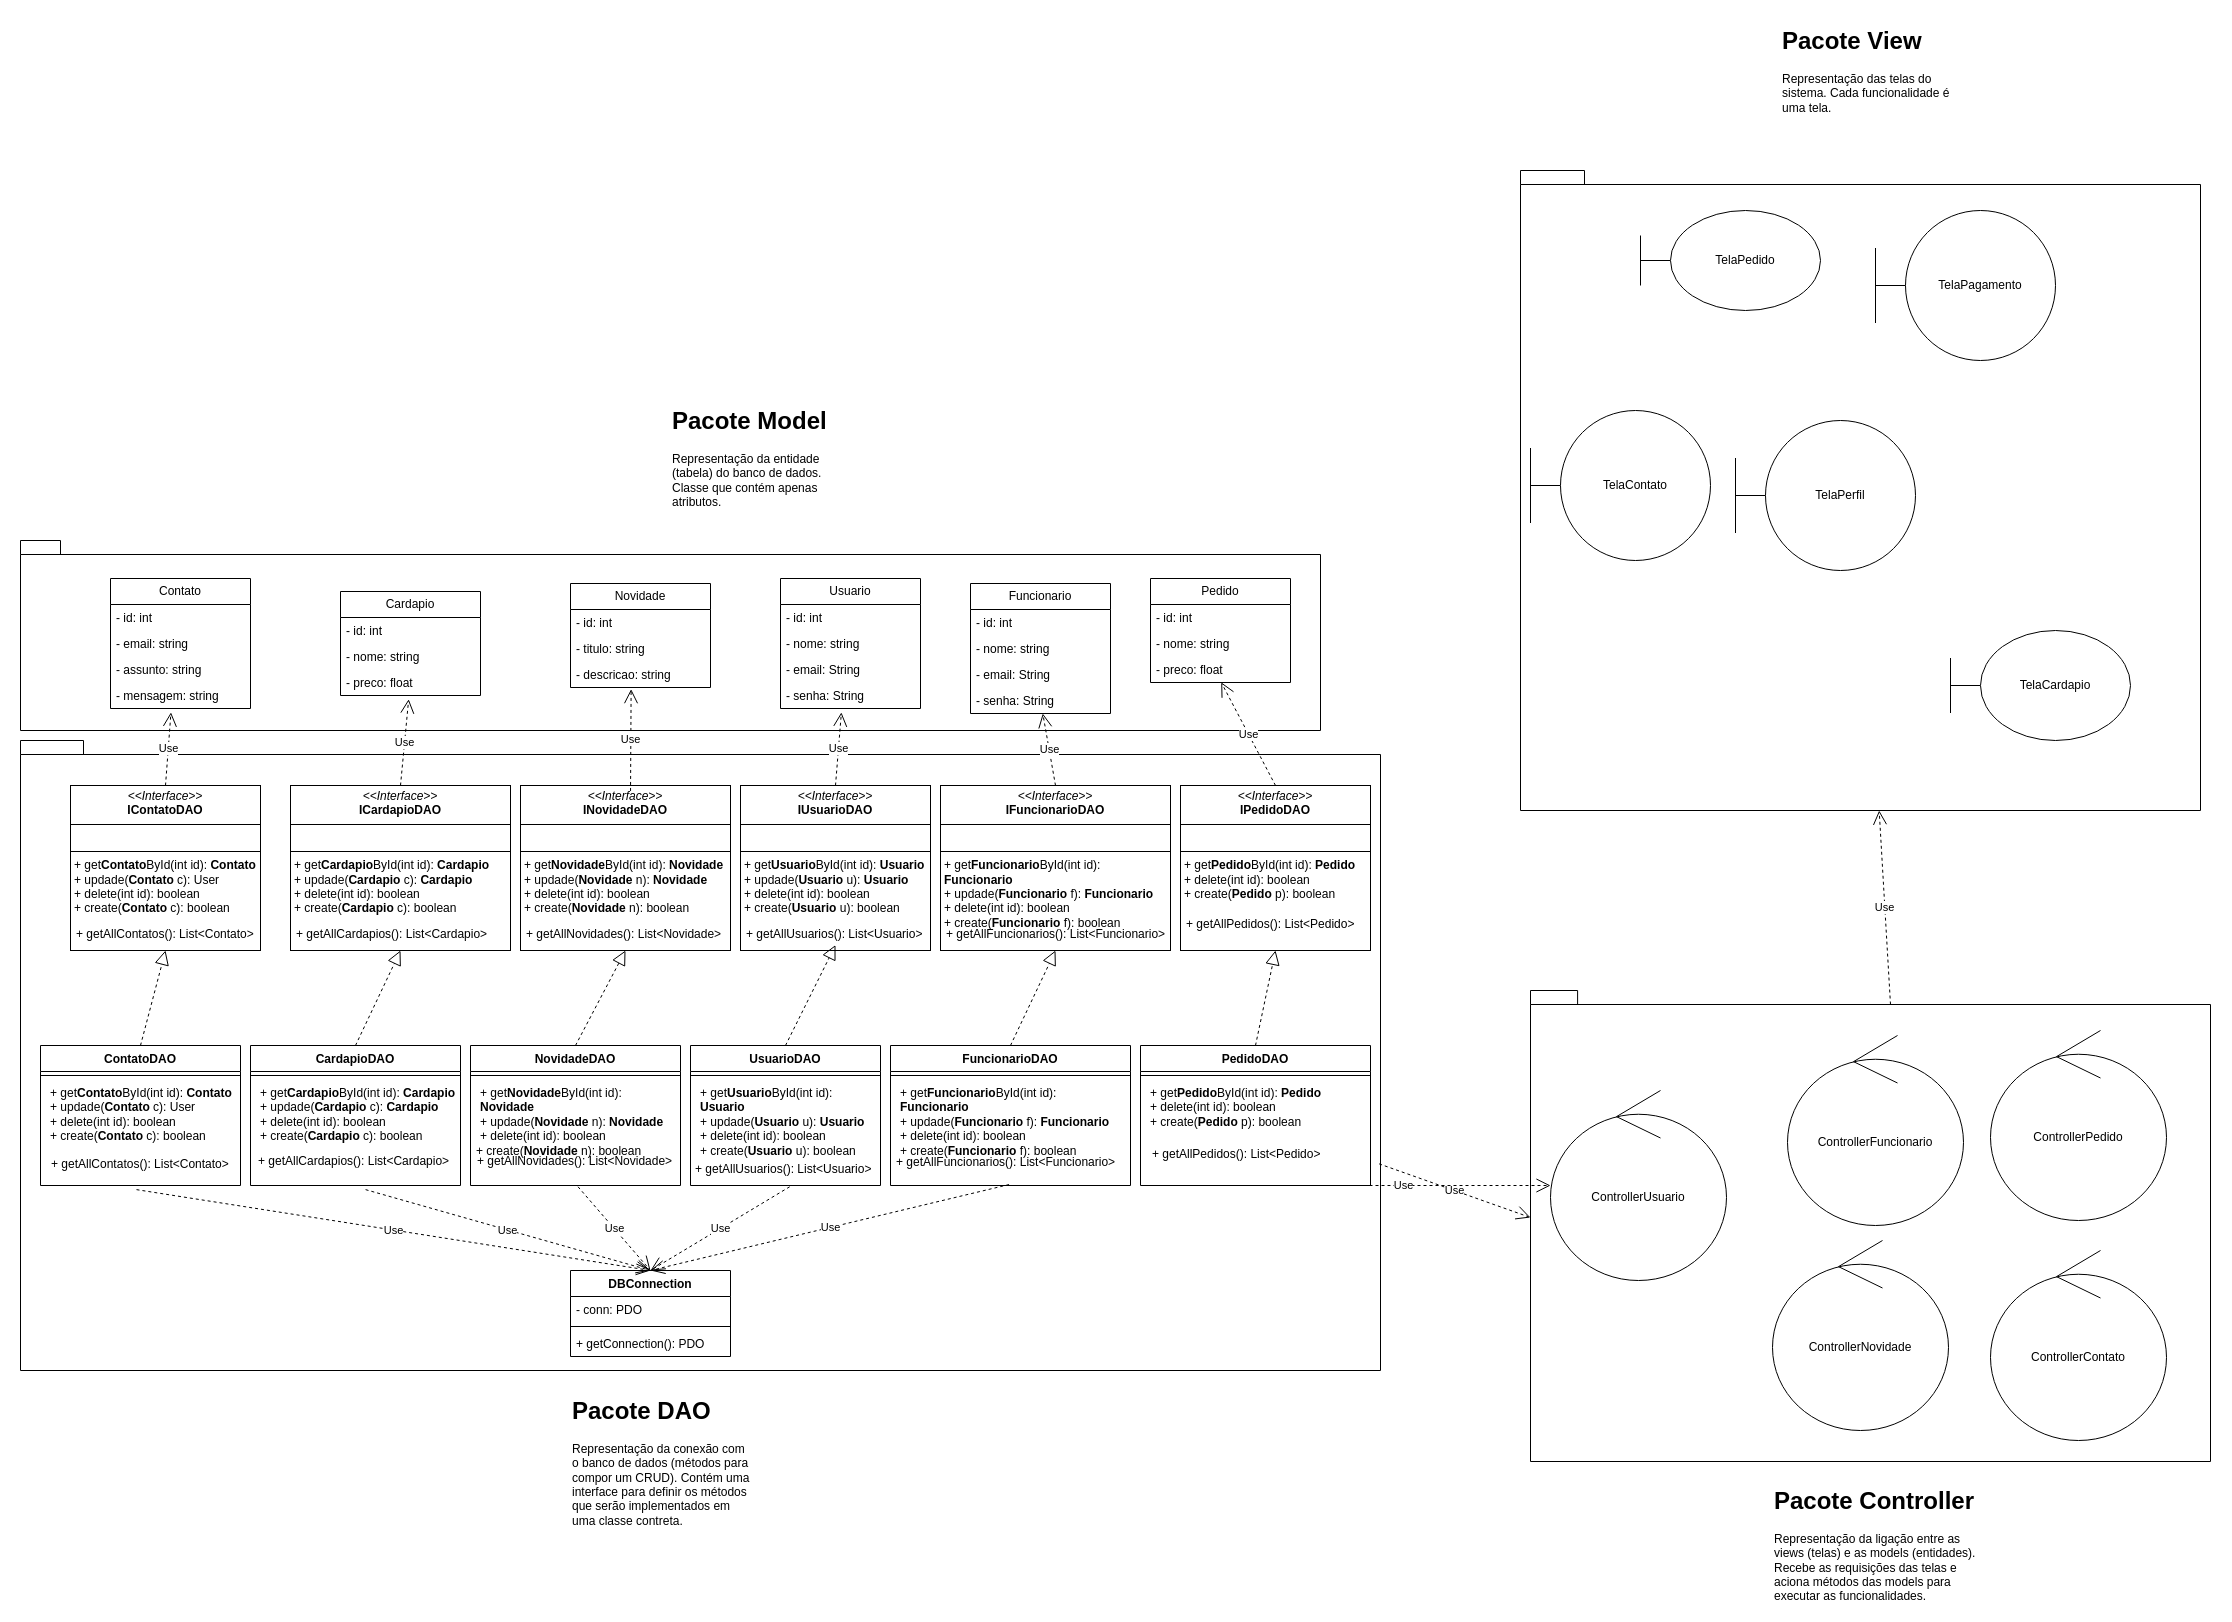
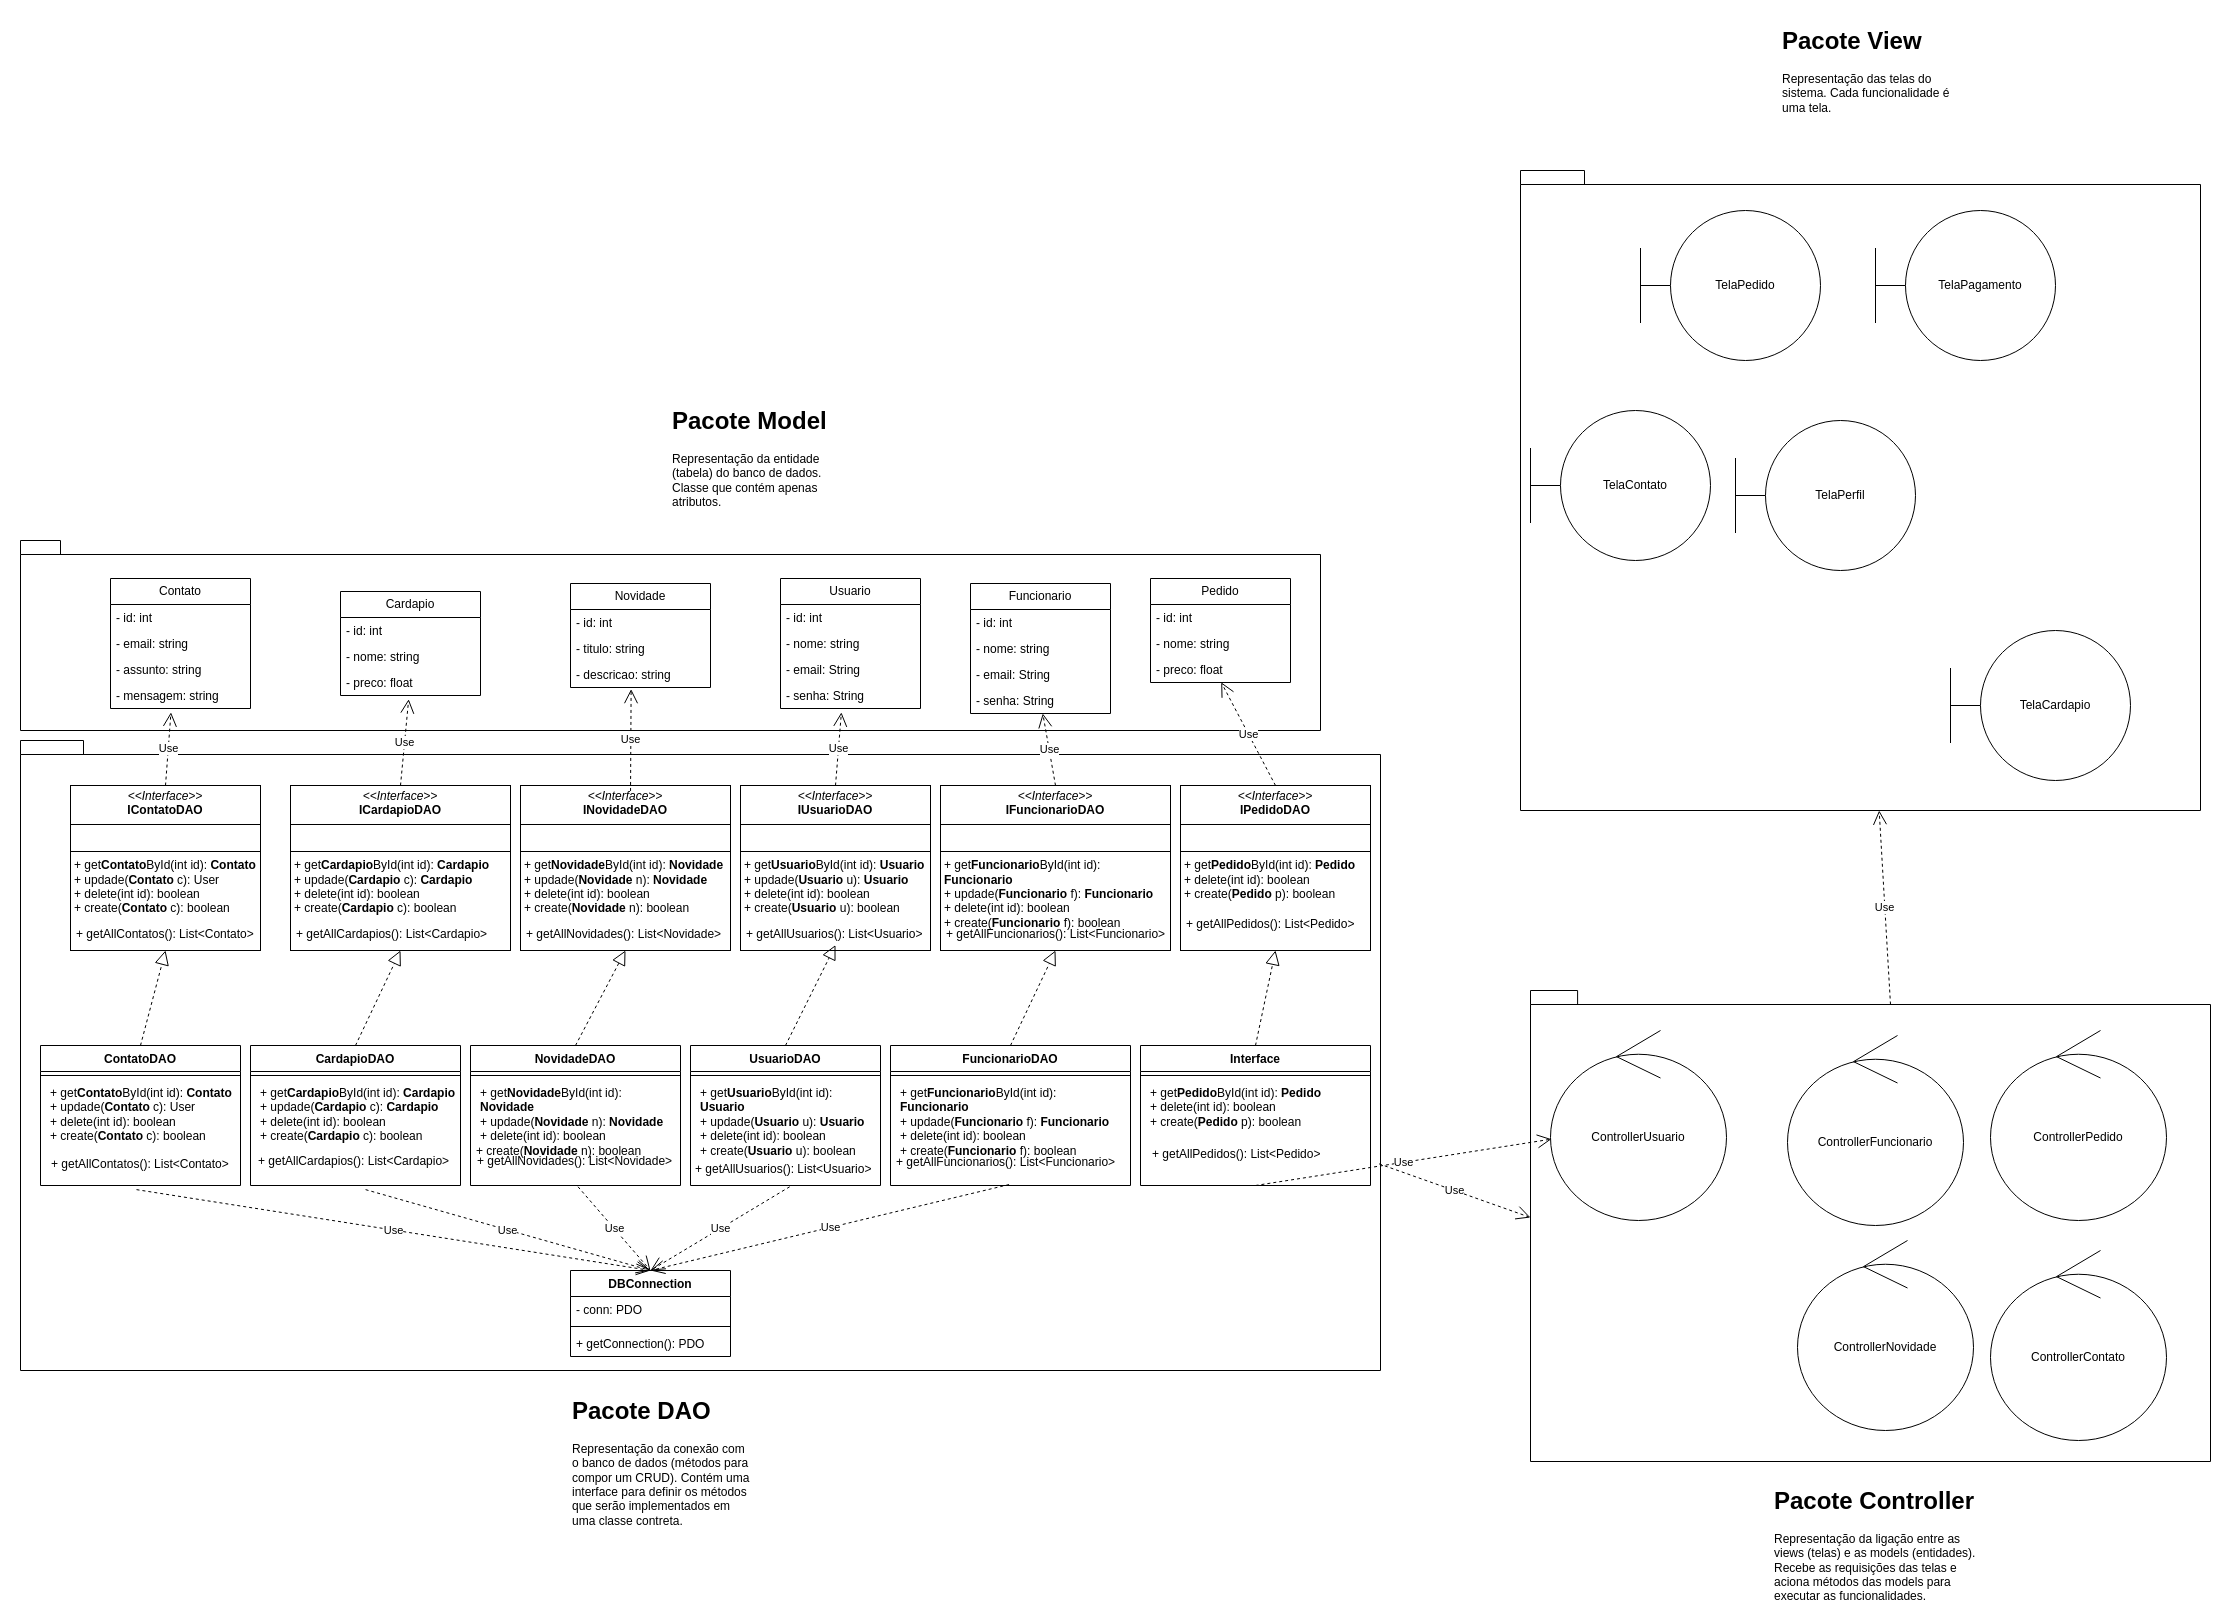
(1731, 261) -> (1731, 286)
(2041, 686) -> (2041, 706)
(1256, 1060) -> (1256, 1060)
(1639, 1186) -> (1639, 1126)
(1861, 1336) -> (1886, 1336)
